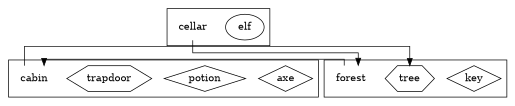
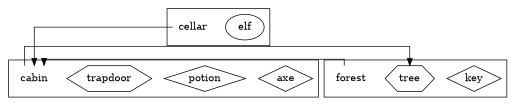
(272, 53) -> (88, 27)
